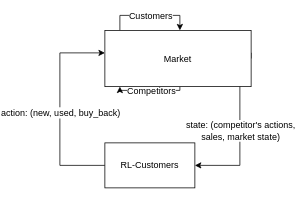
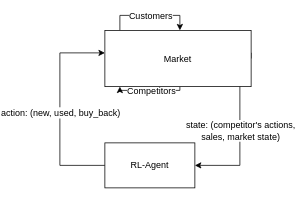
(150, 165) -> (150, 165)
